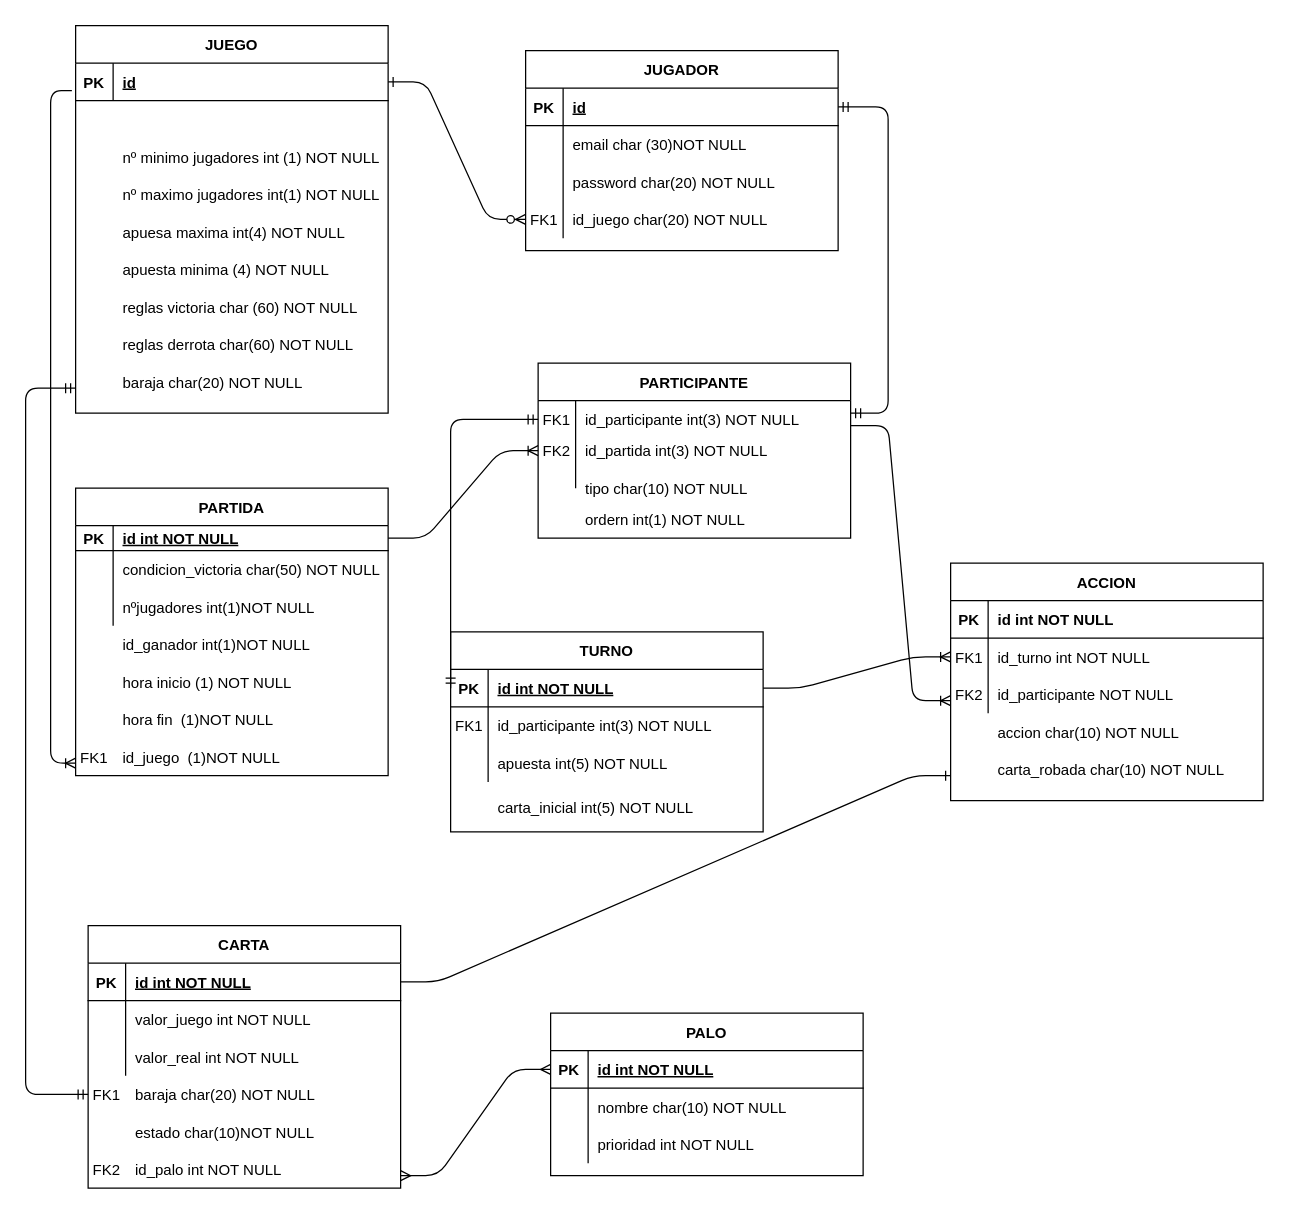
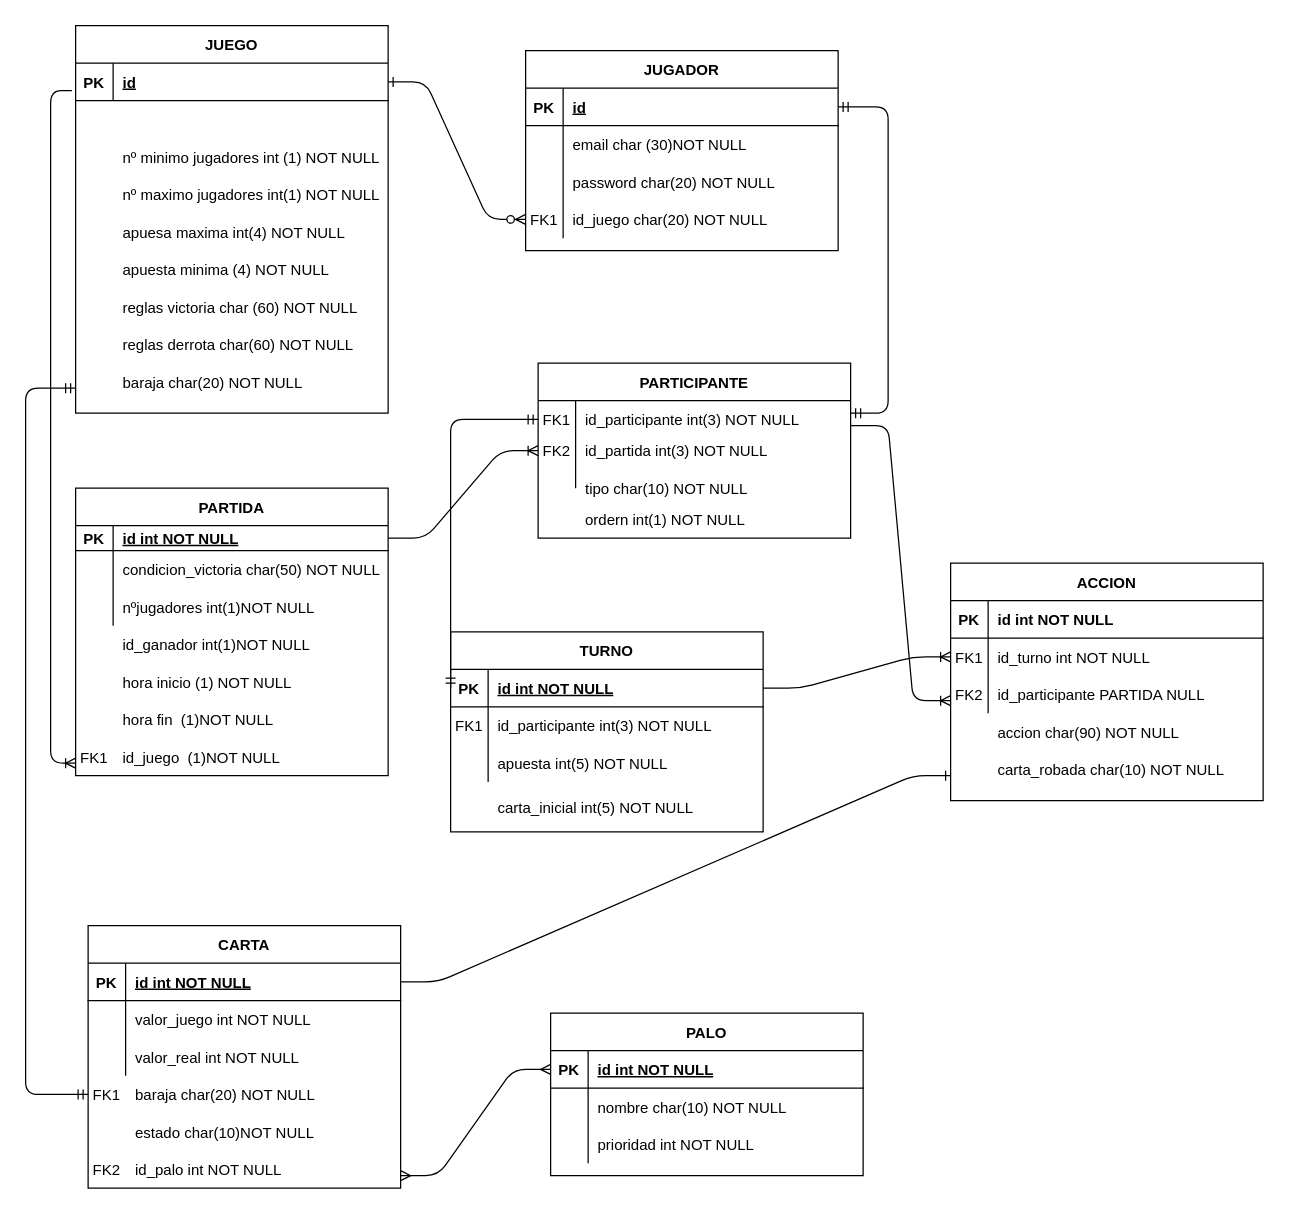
(1089, 695) -> (1105, 695)
(1091, 733) -> (1091, 733)
